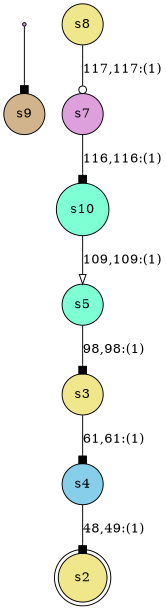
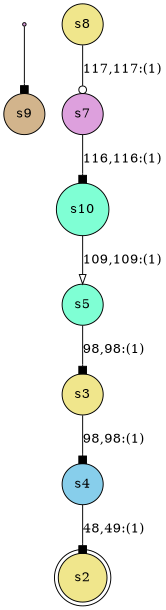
(114, 439) -> (114, 439)
